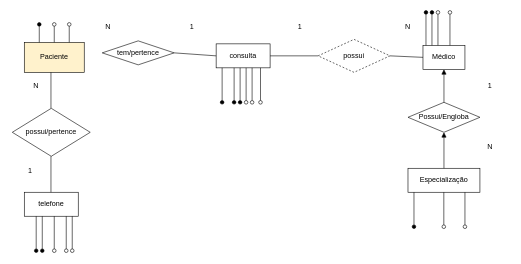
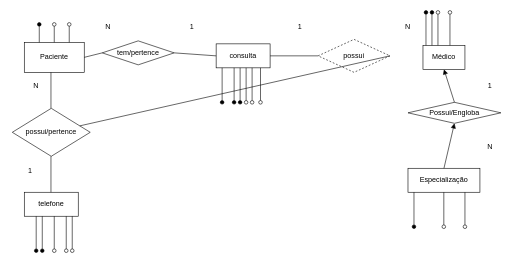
none -> (93, 55)
(54, 57) -> (54, 57)
(406, 57) -> (236, 91)
(444, 117) -> (455, 113)
